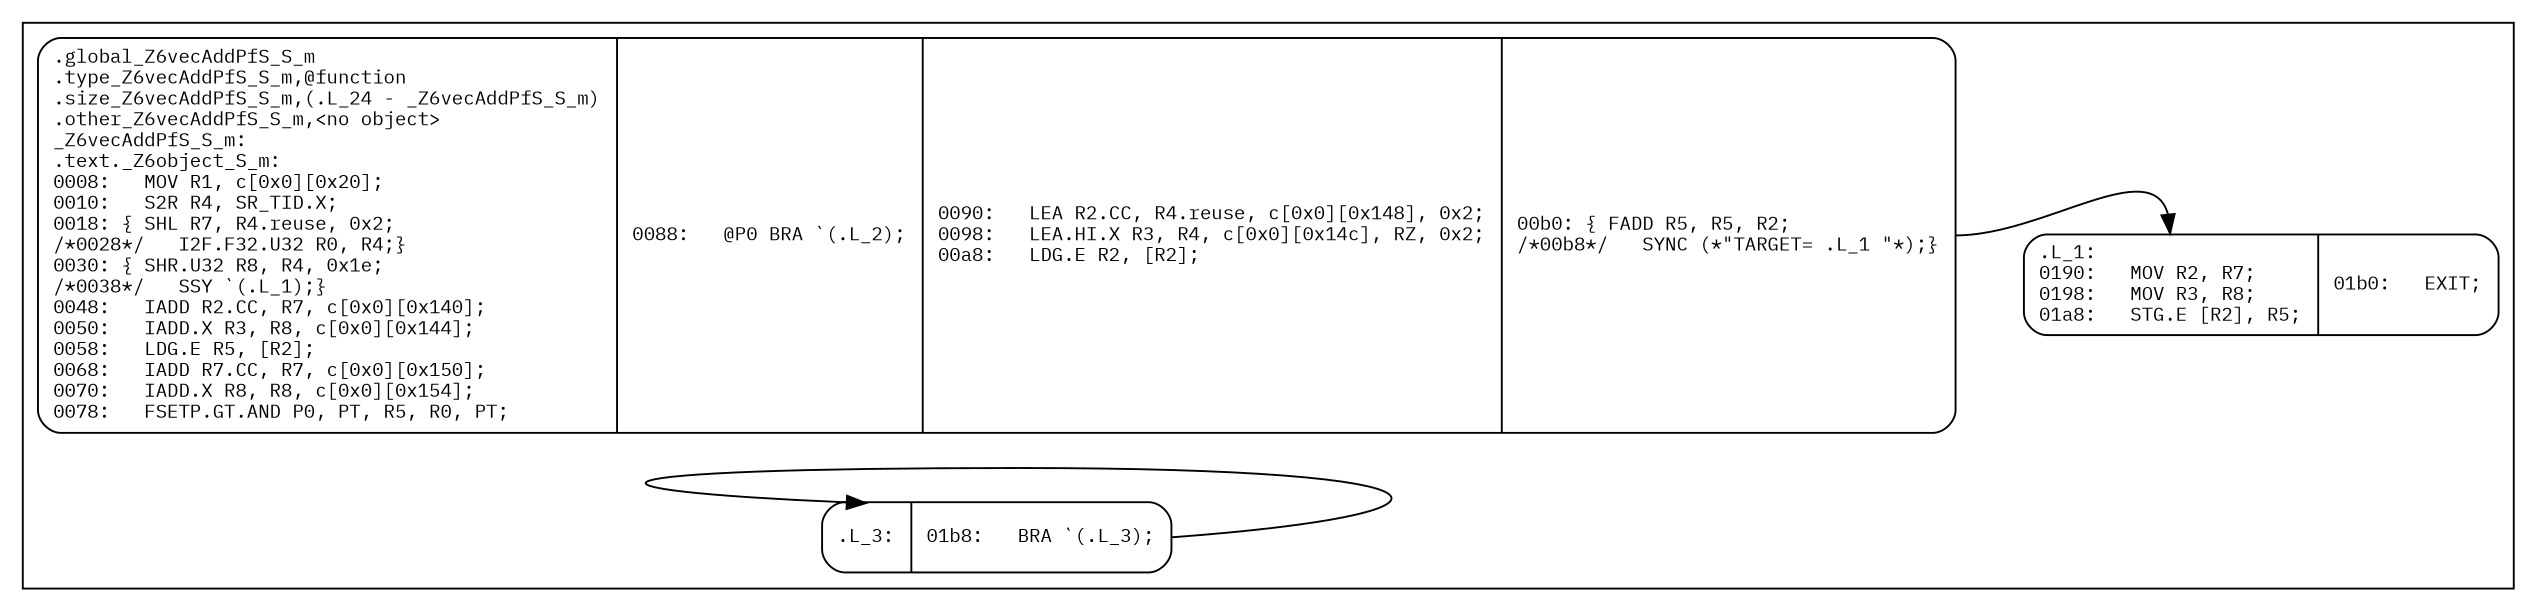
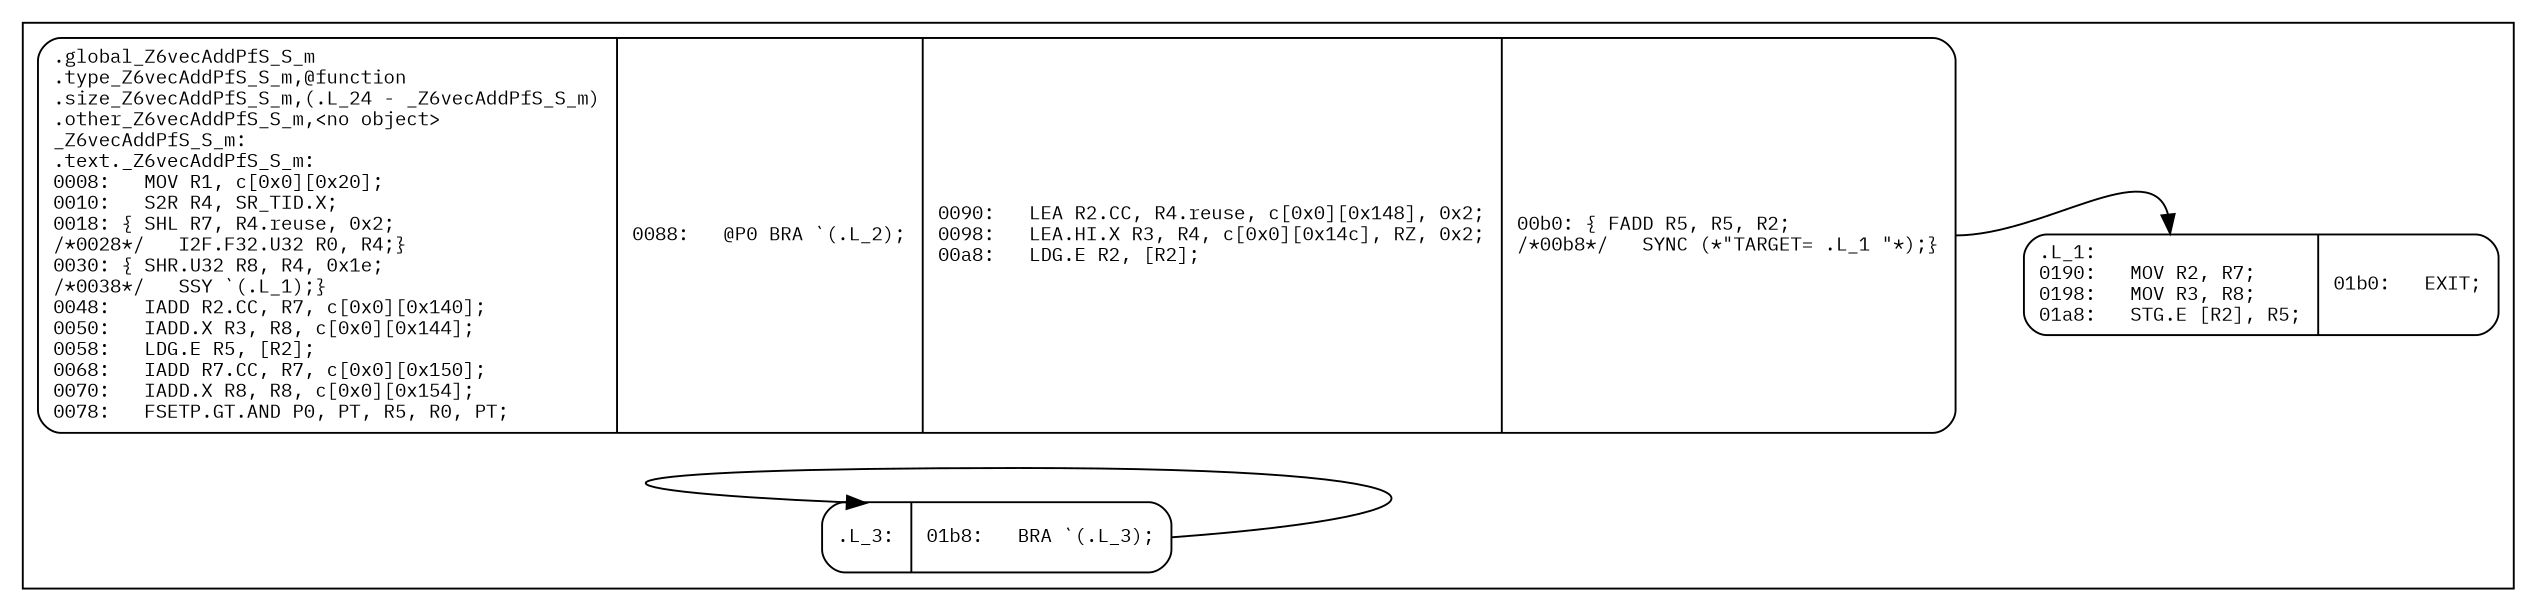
(168, 161) -> (185, 161)
